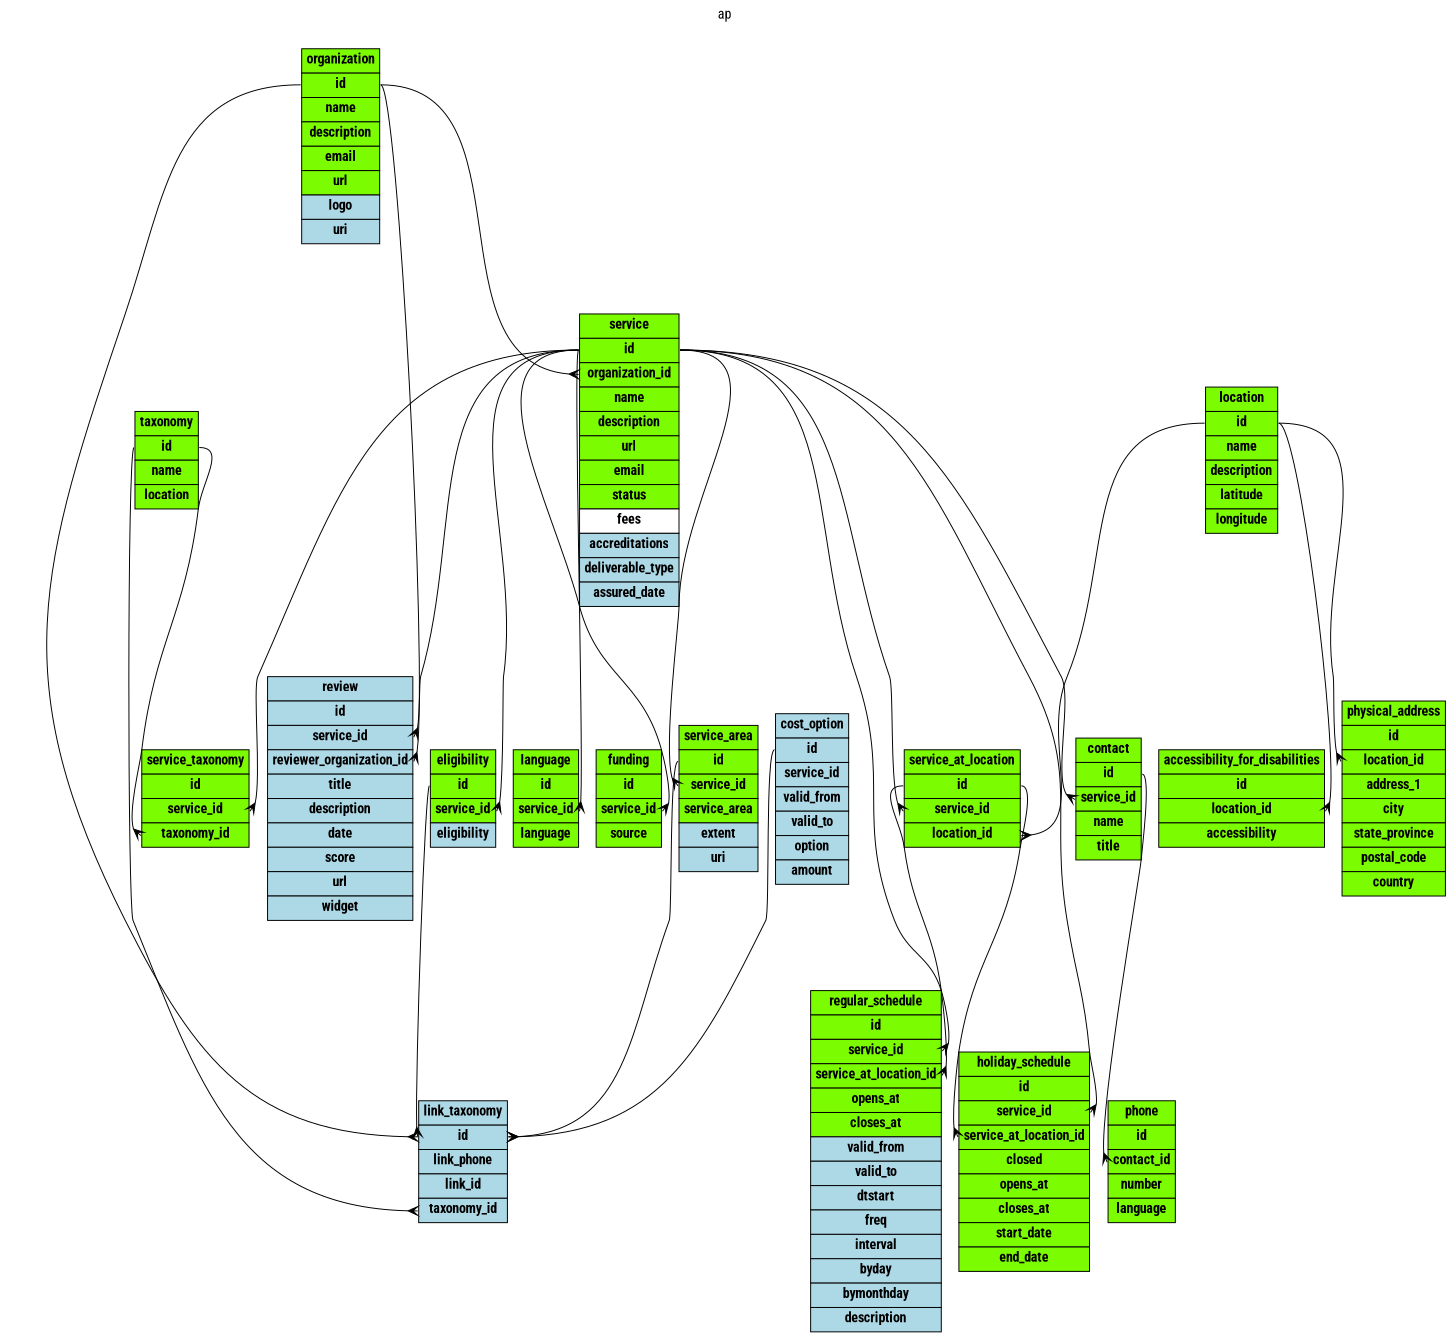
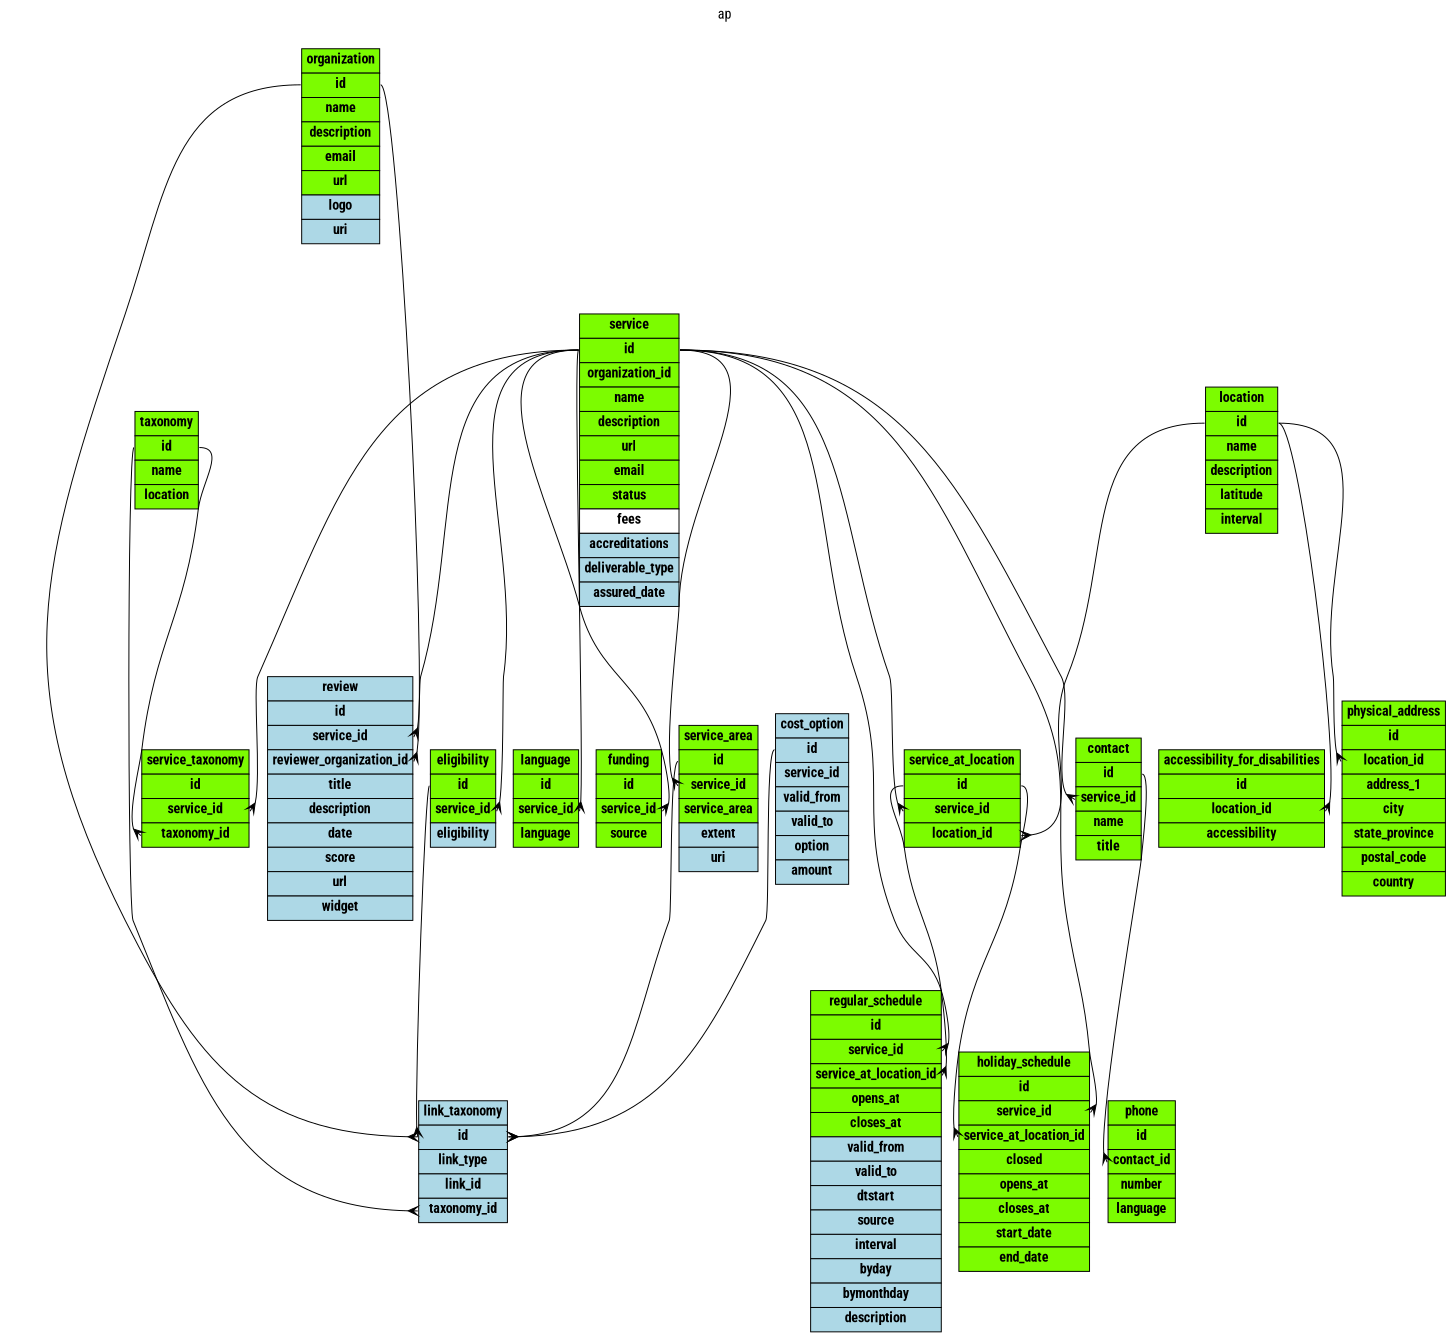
(479, 225) -> none
(1242, 520) -> (1242, 520)
(463, 1160) -> (463, 1160)
(876, 1221) -> (876, 1221)
